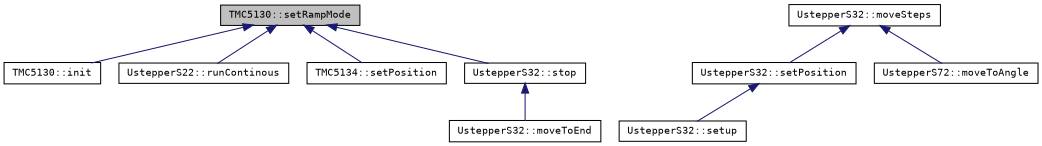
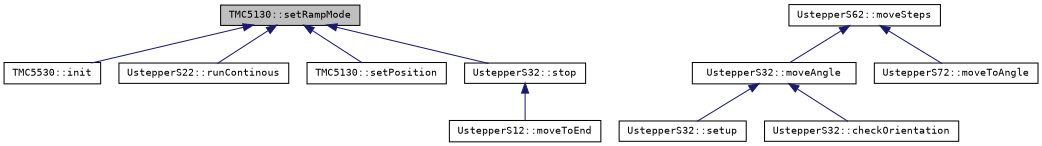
(865, 15) -> (865, 15)
(52, 73) -> (52, 73)
(377, 73) -> (377, 73)
(774, 73) -> (774, 73)
(525, 131) -> (525, 131)
none -> (862, 131)
